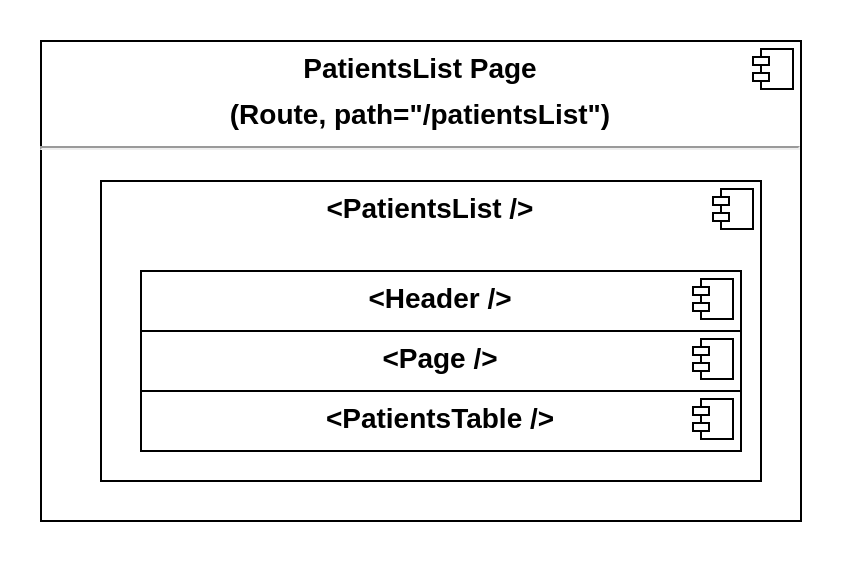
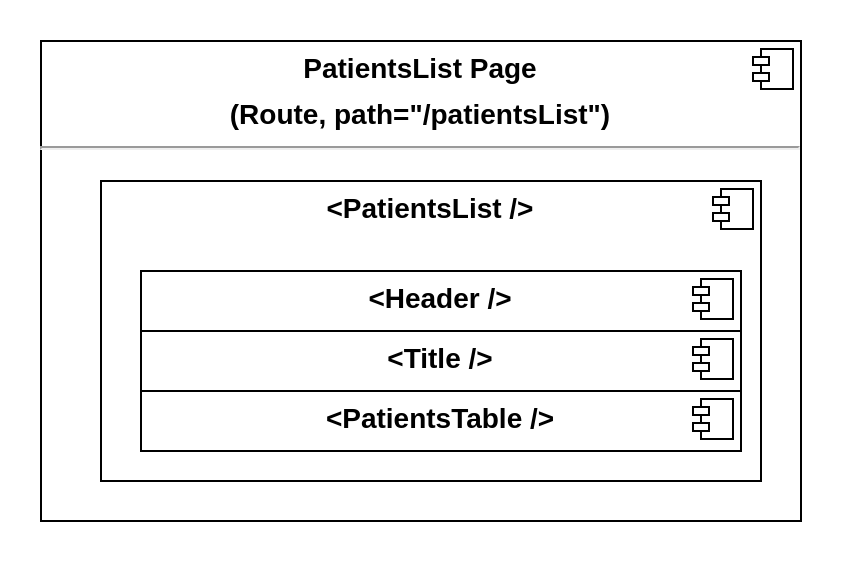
(200, 331) -> (201, 331)
